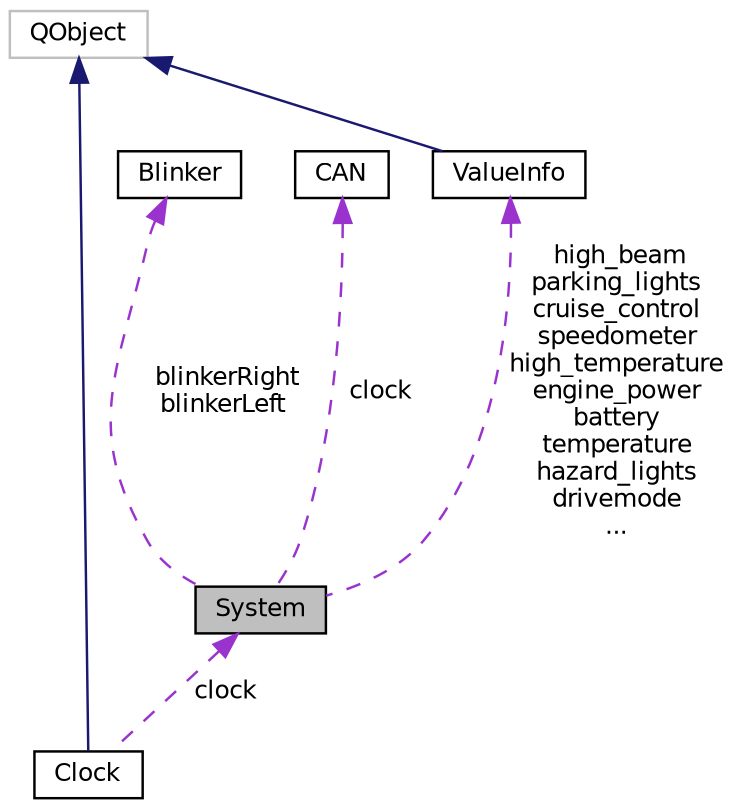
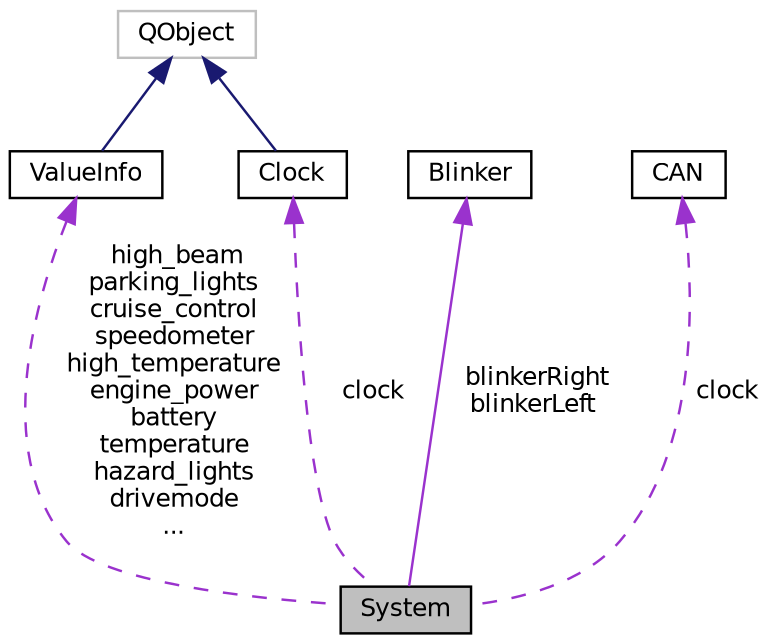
(111, 416) -> (436, 405)
(165, 701) -> (308, 414)
